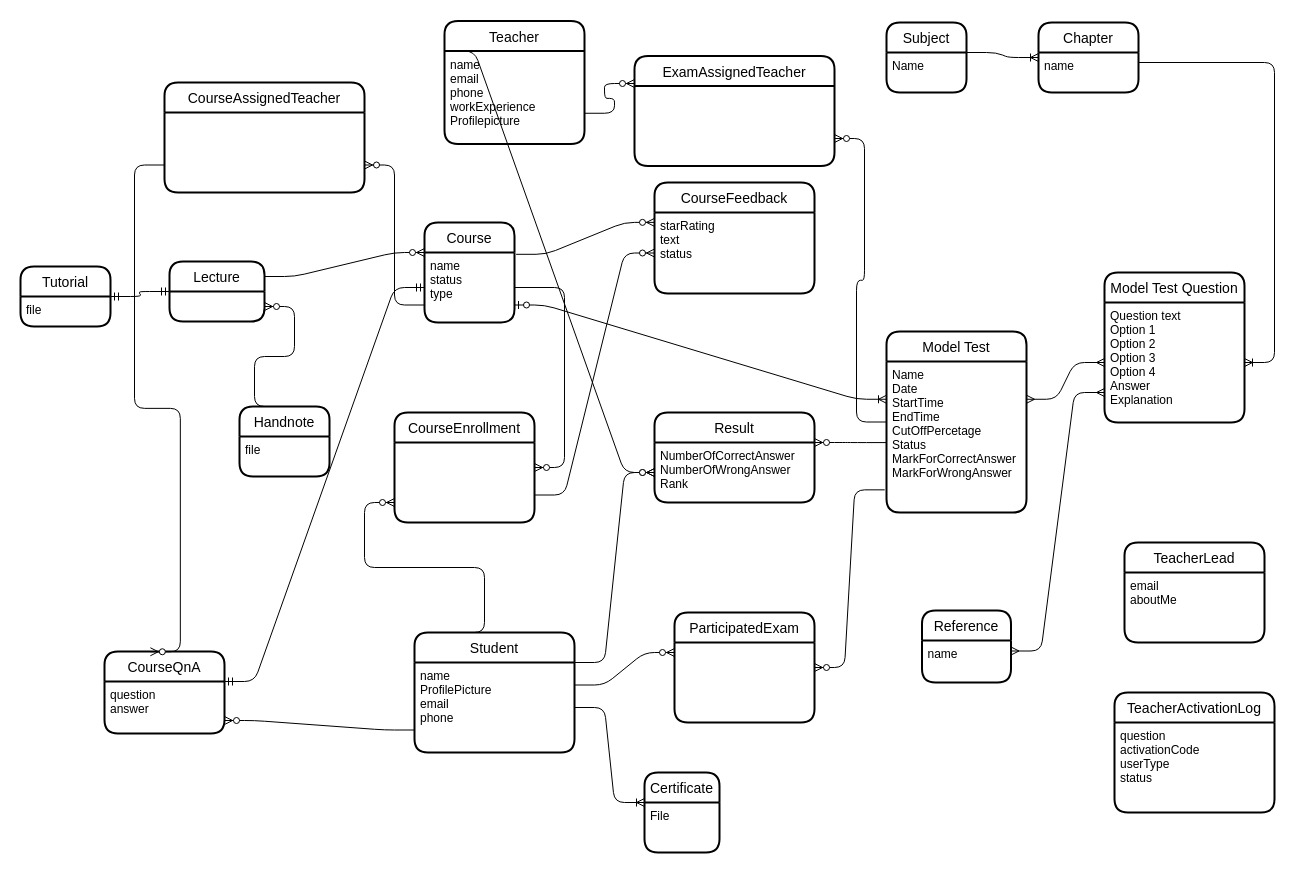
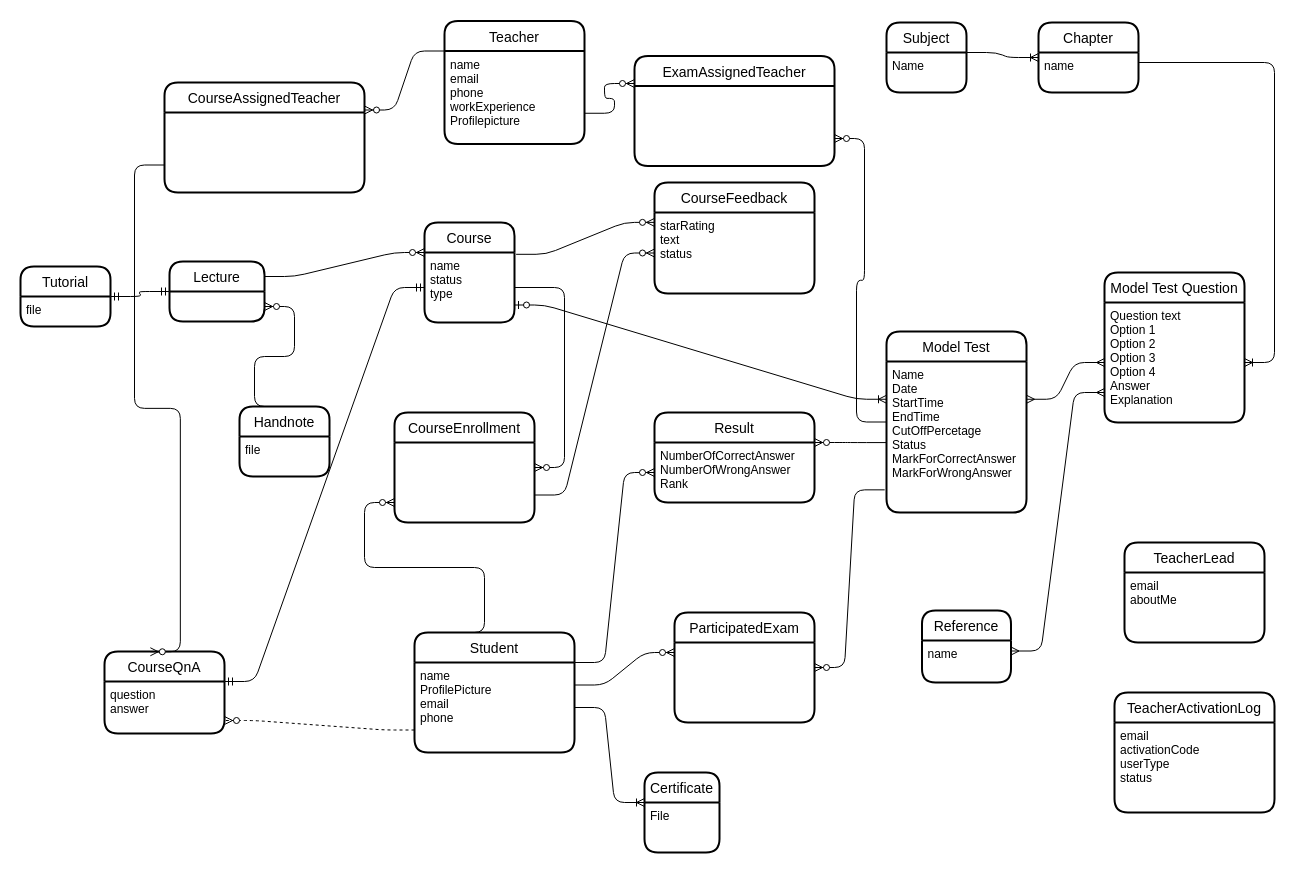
(519, 175) -> (404, 81)
(395, 235) -> none
(321, 725) -> (321, 725)
(1145, 736) -> (1134, 736)
